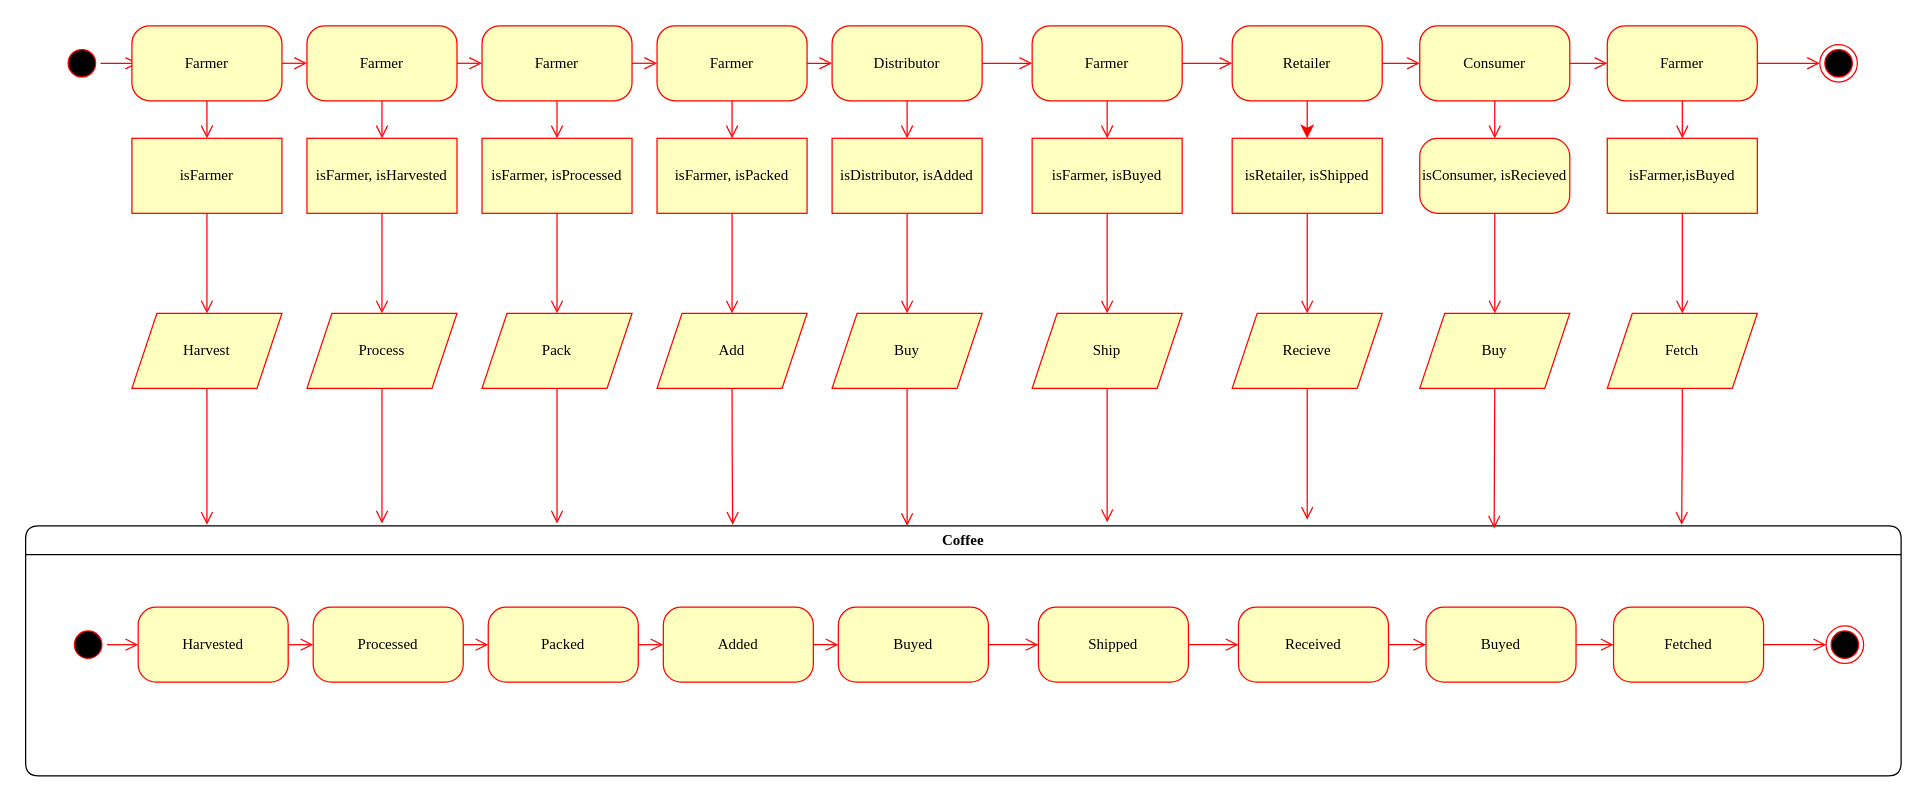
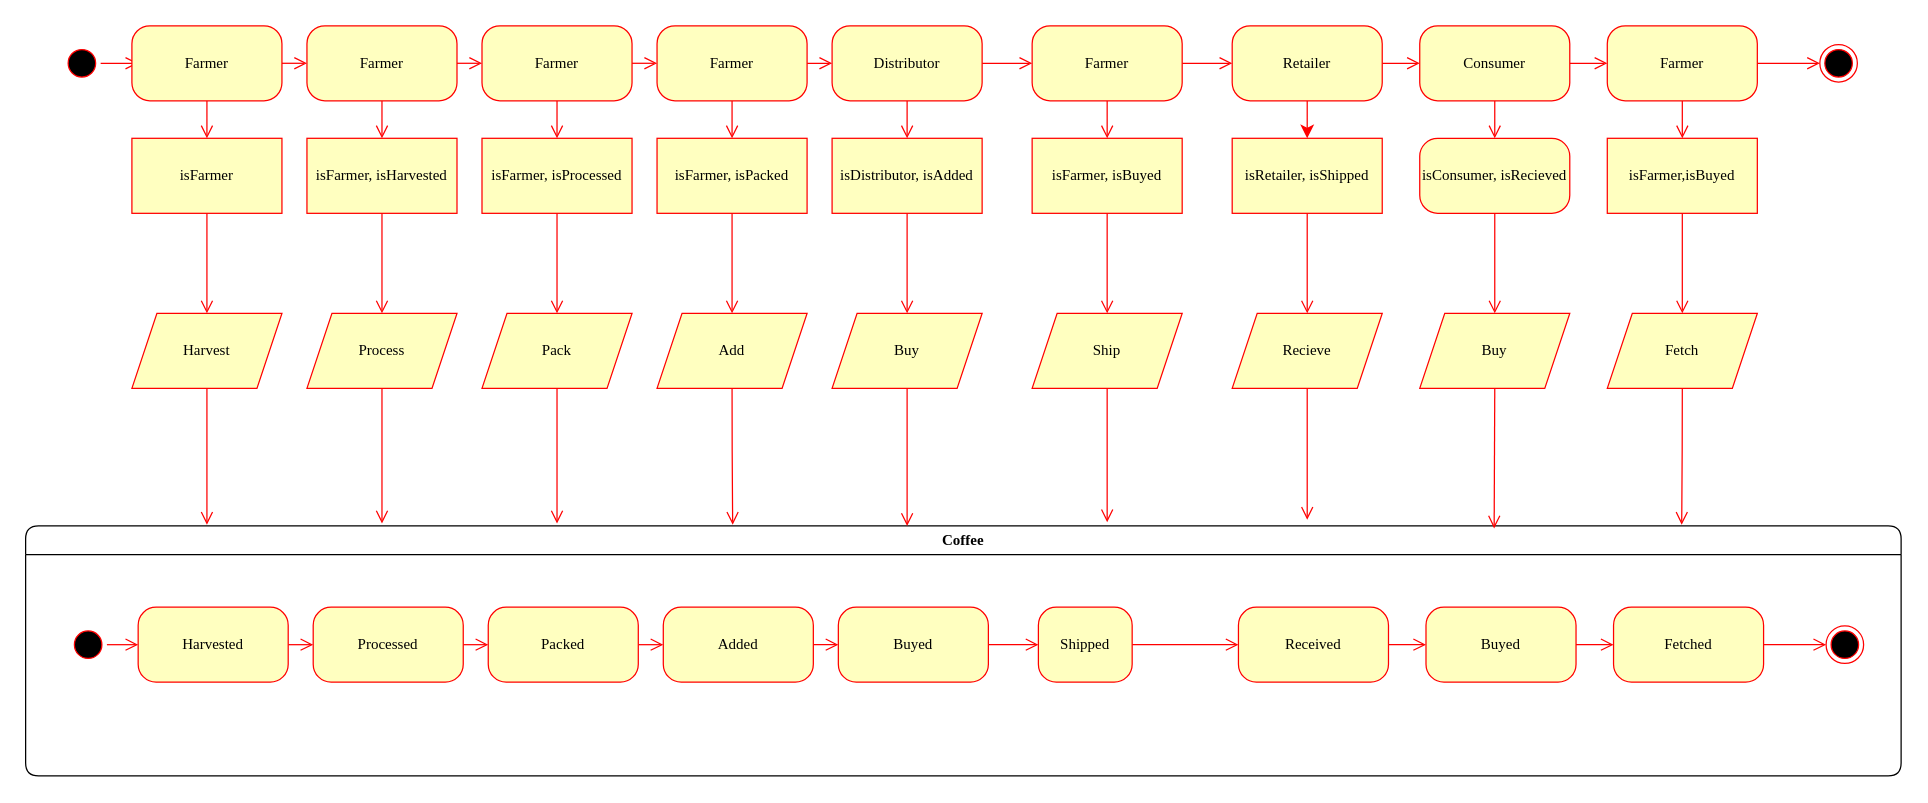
(1113, 644) -> (1085, 644)
